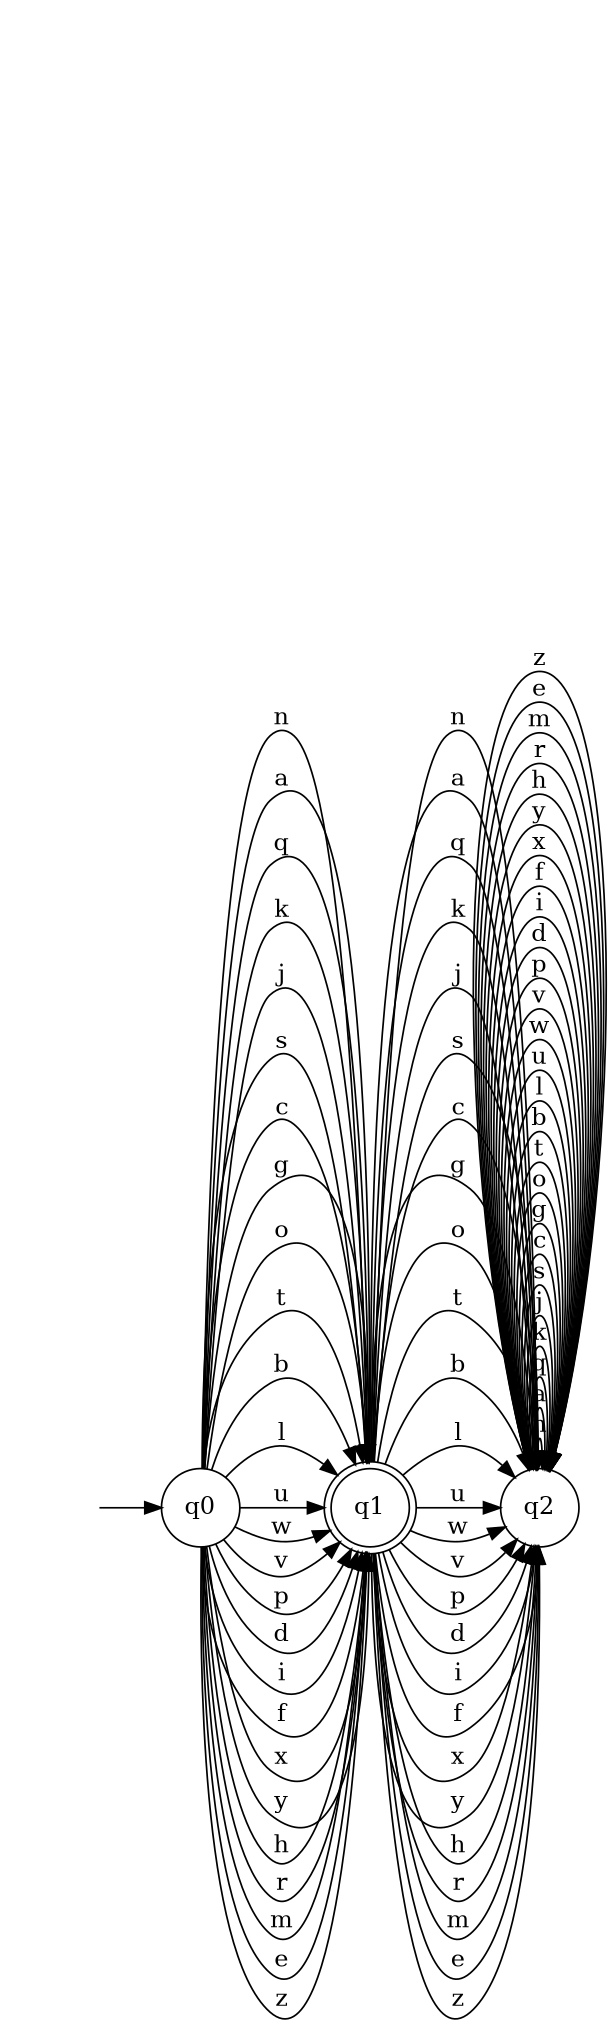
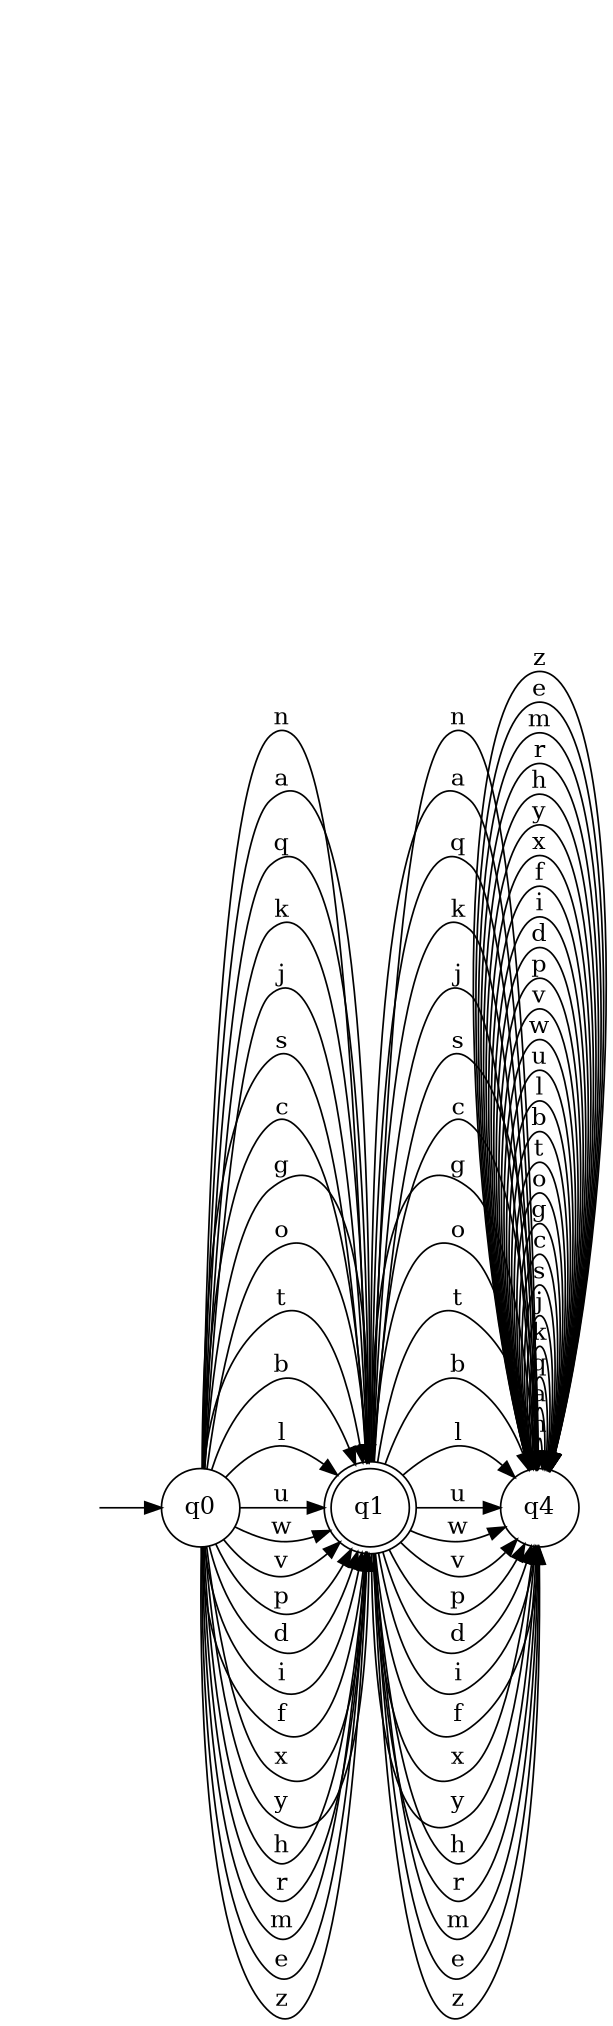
(540, 1508) -> (540, 1508)
